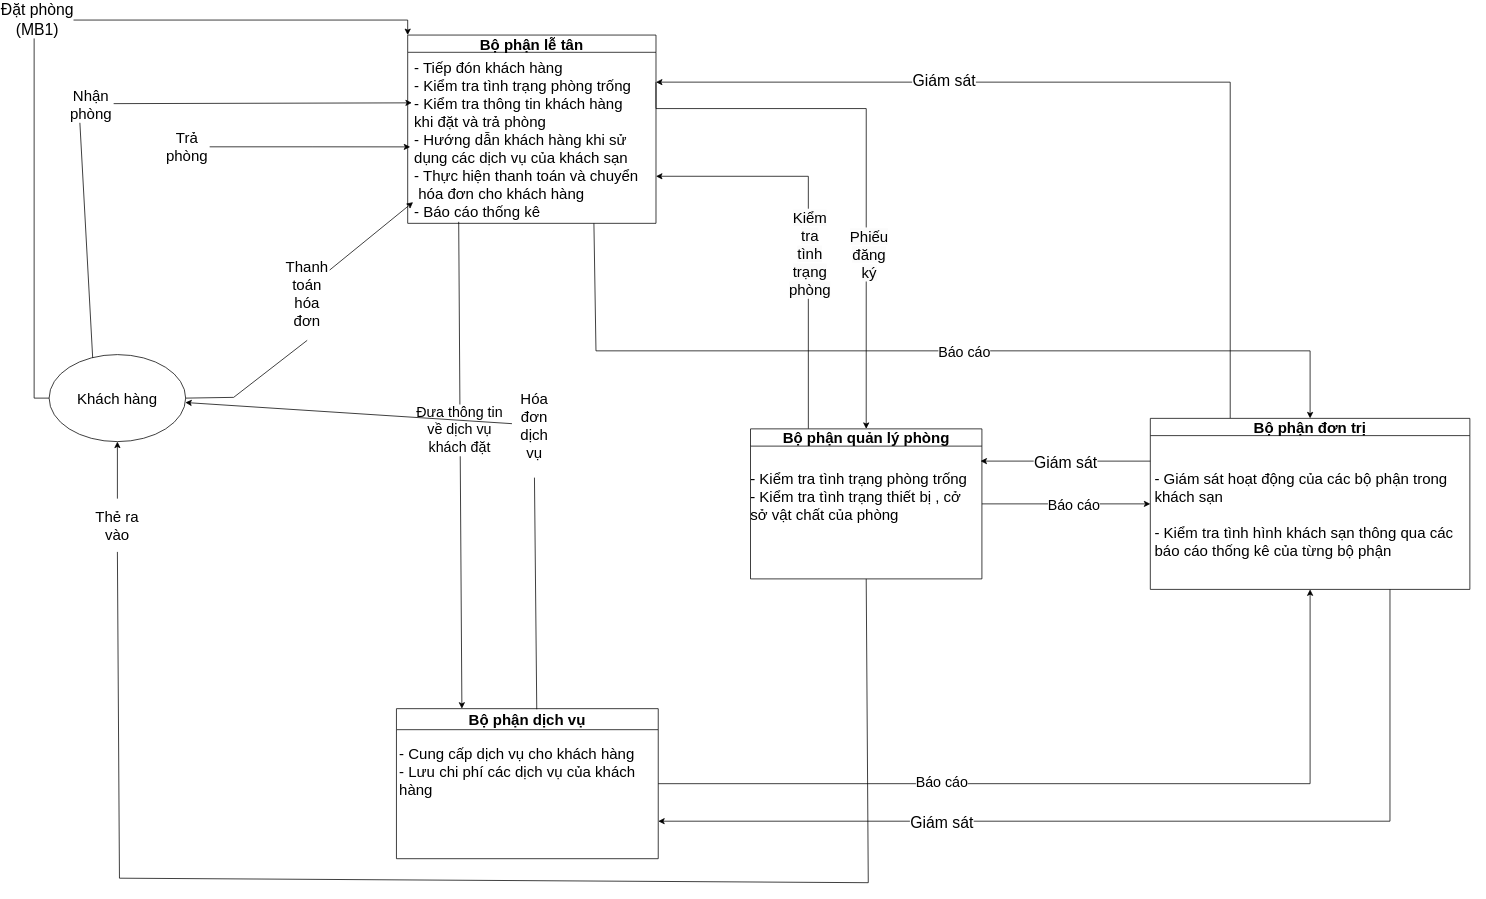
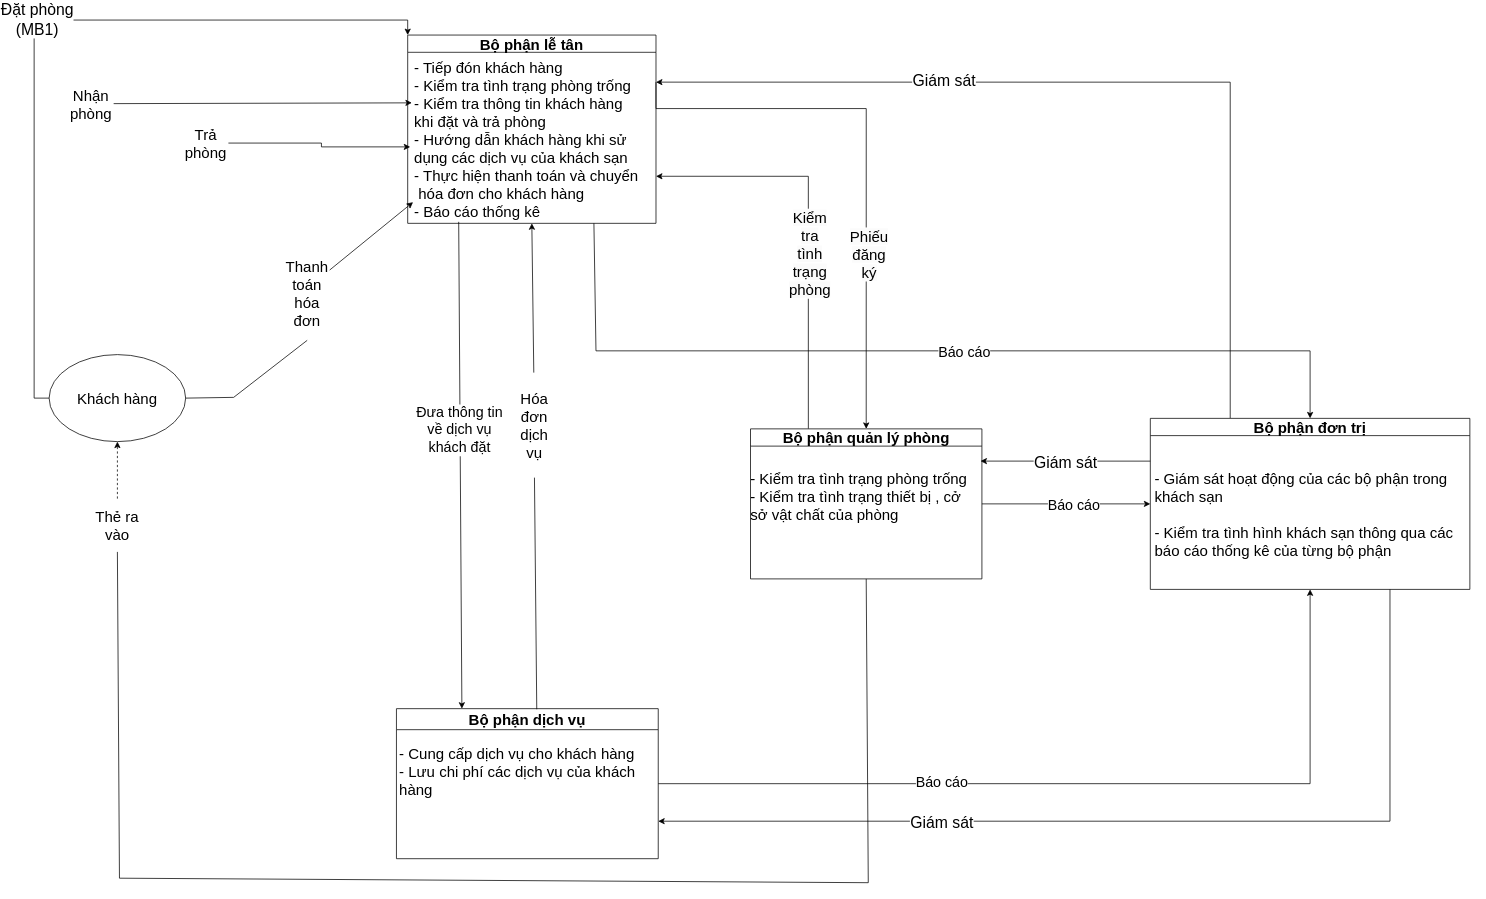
(187, 147) -> (206, 143)
(86, 241) -> none
(351, 413) -> (532, 274)
(117, 472) -> (117, 472)
